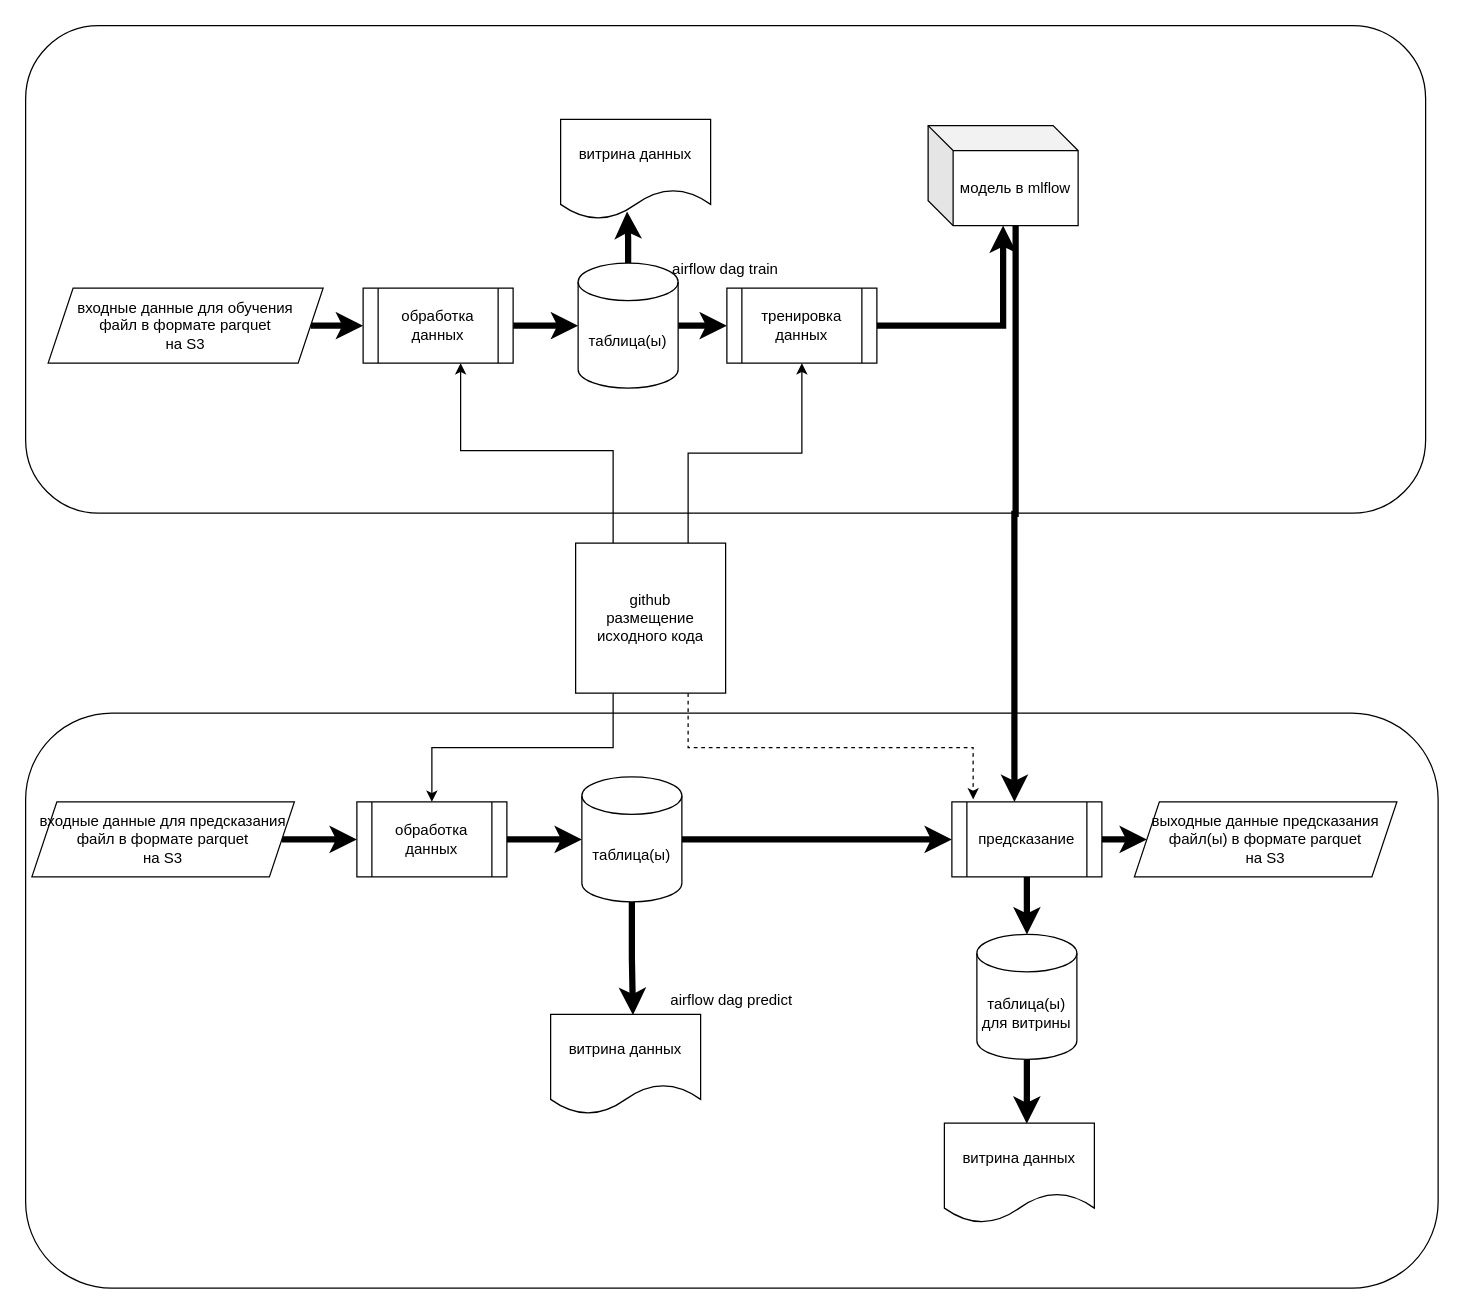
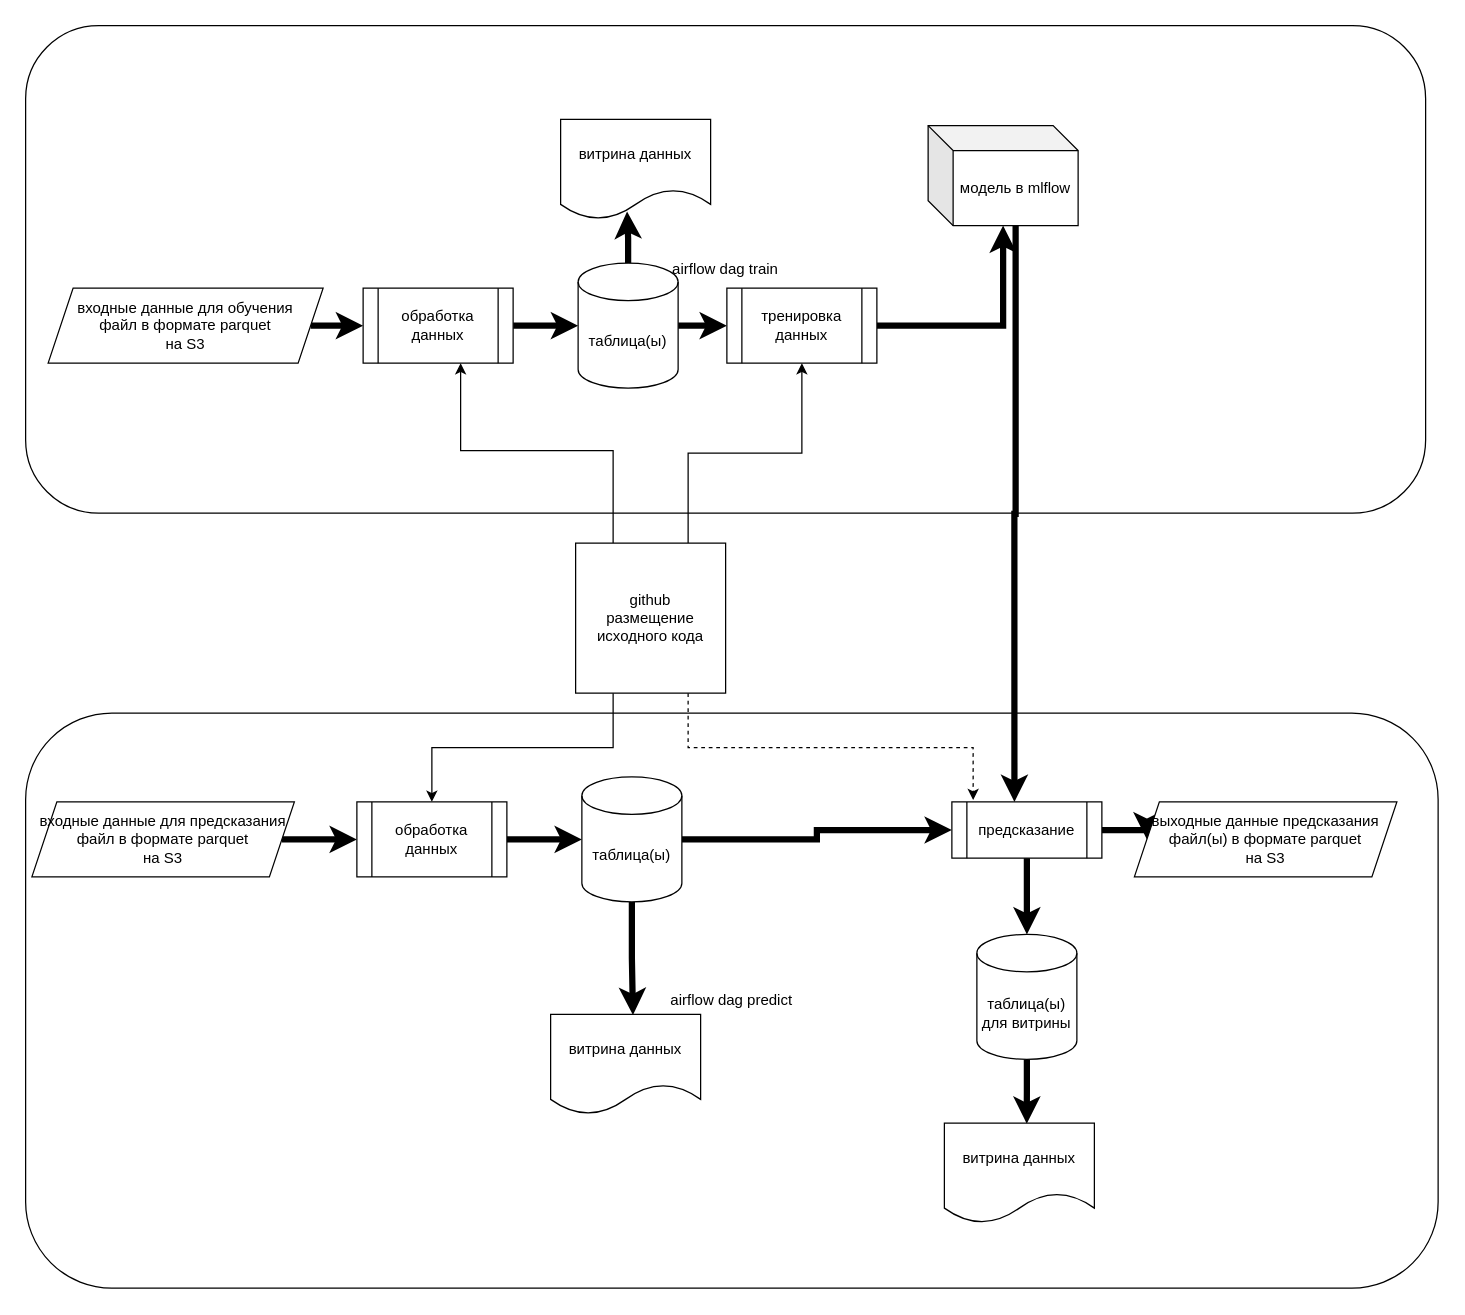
(1027, 839) -> (1027, 830)
